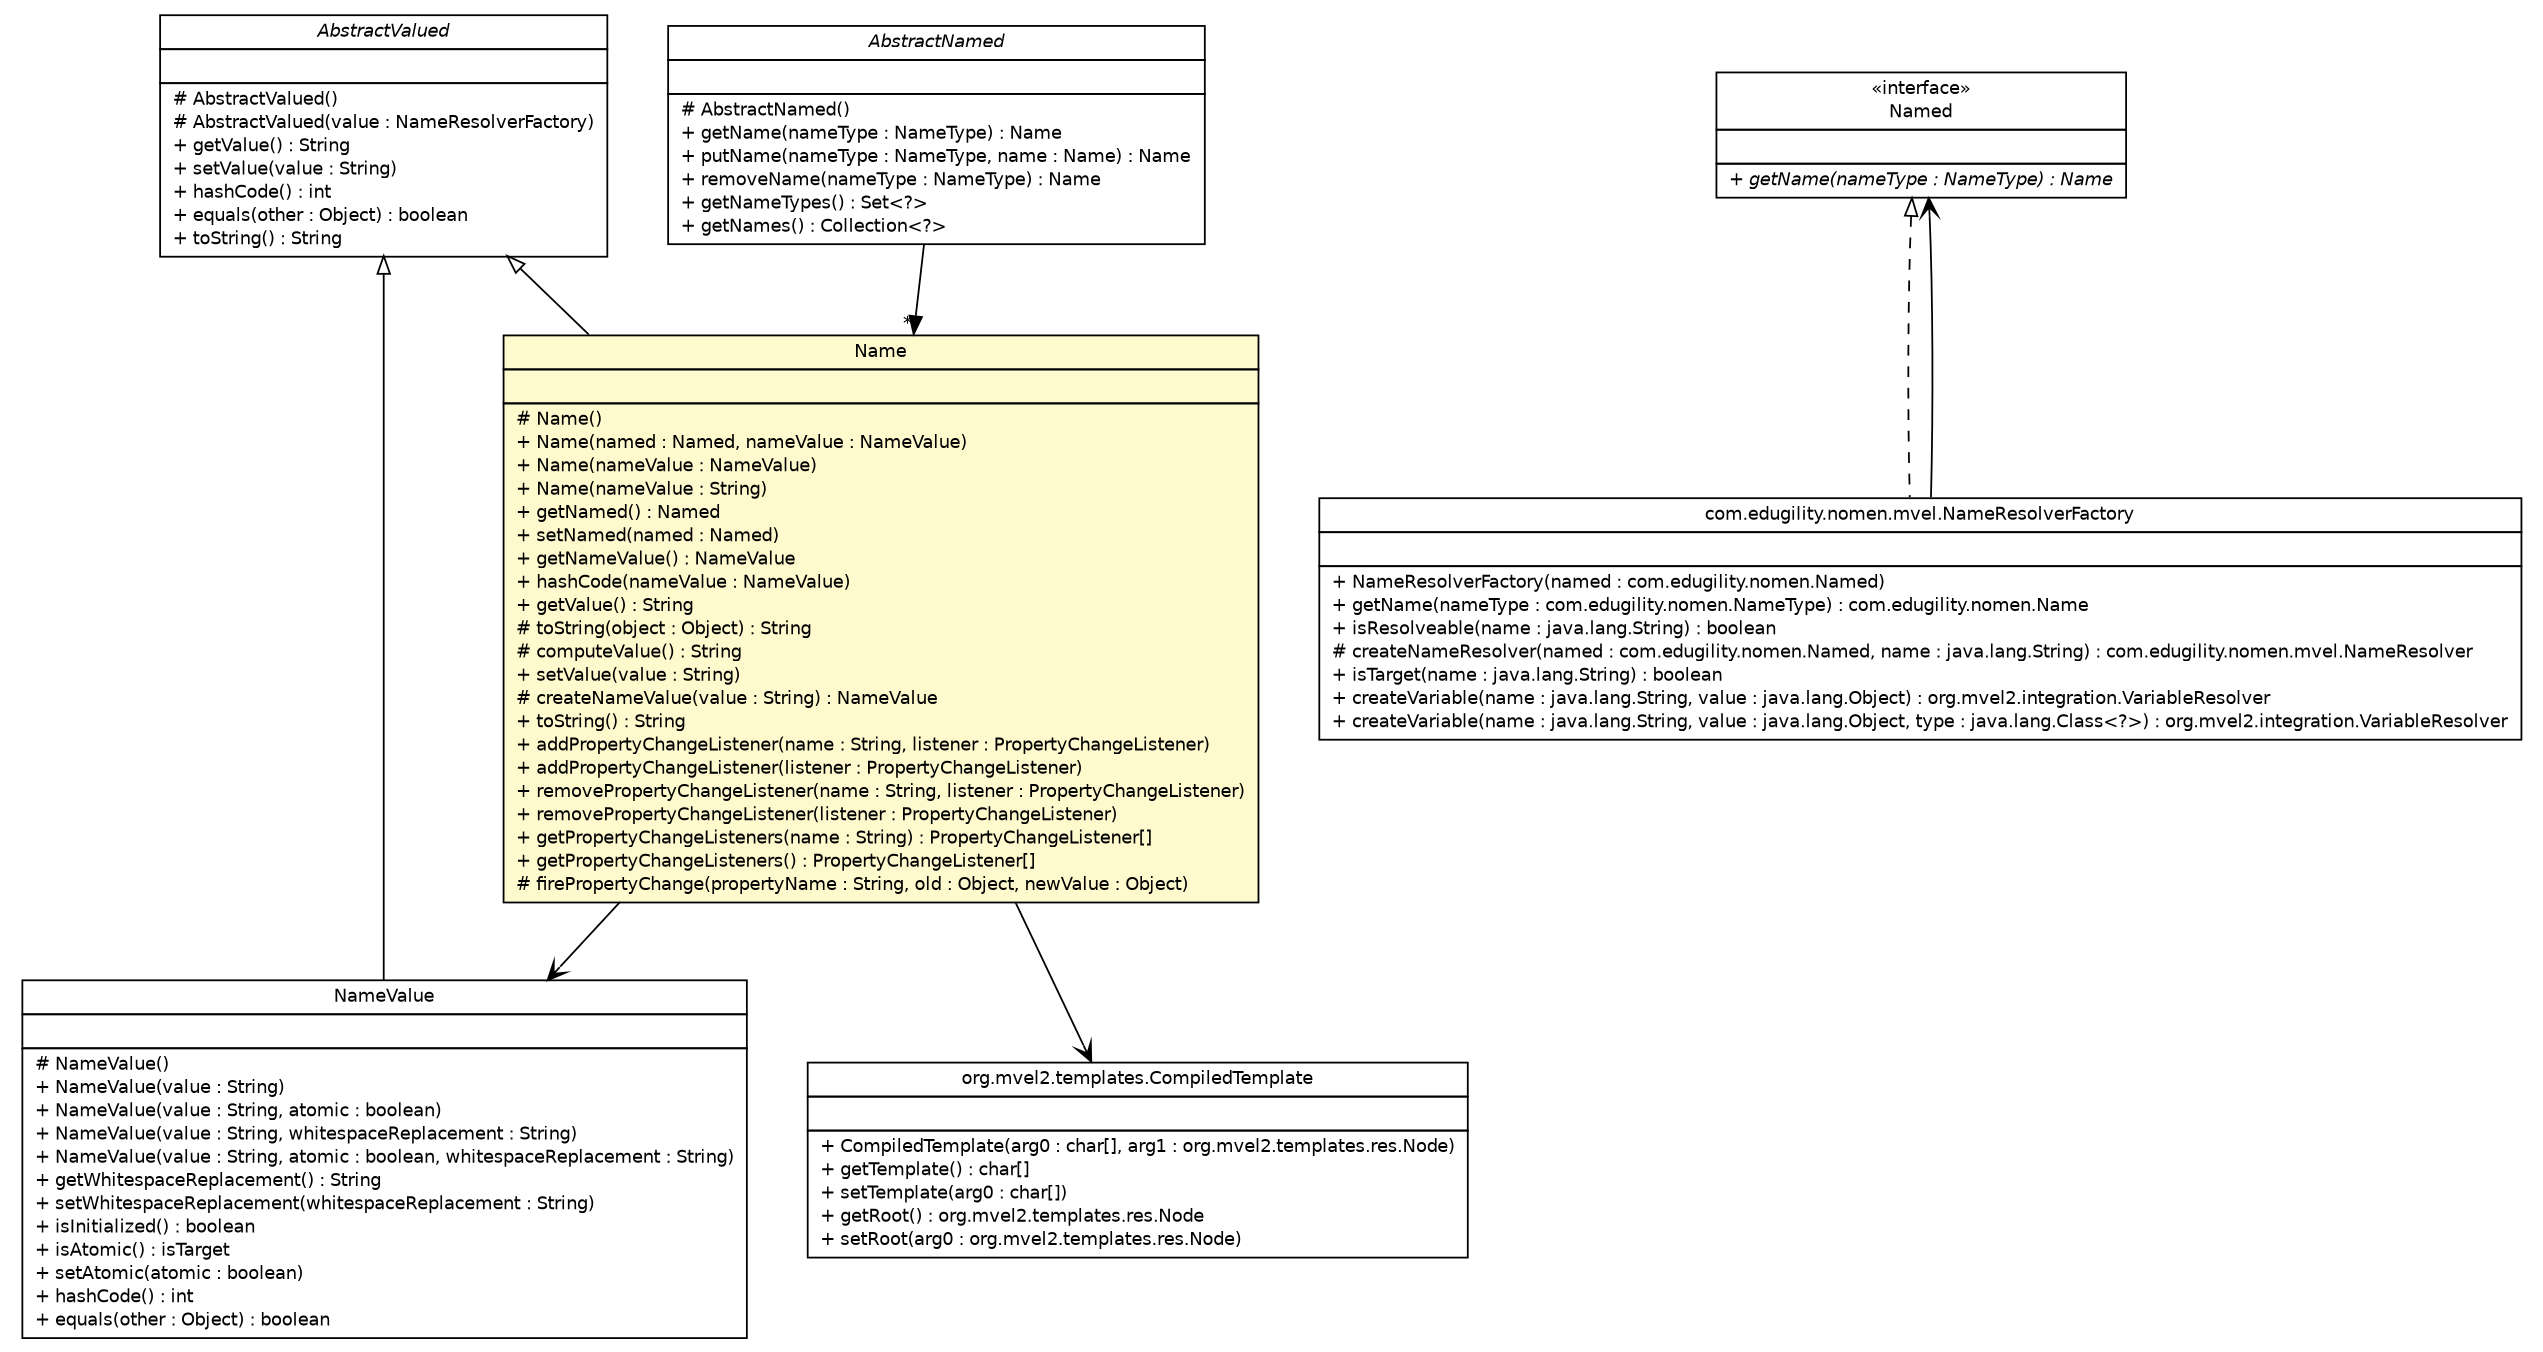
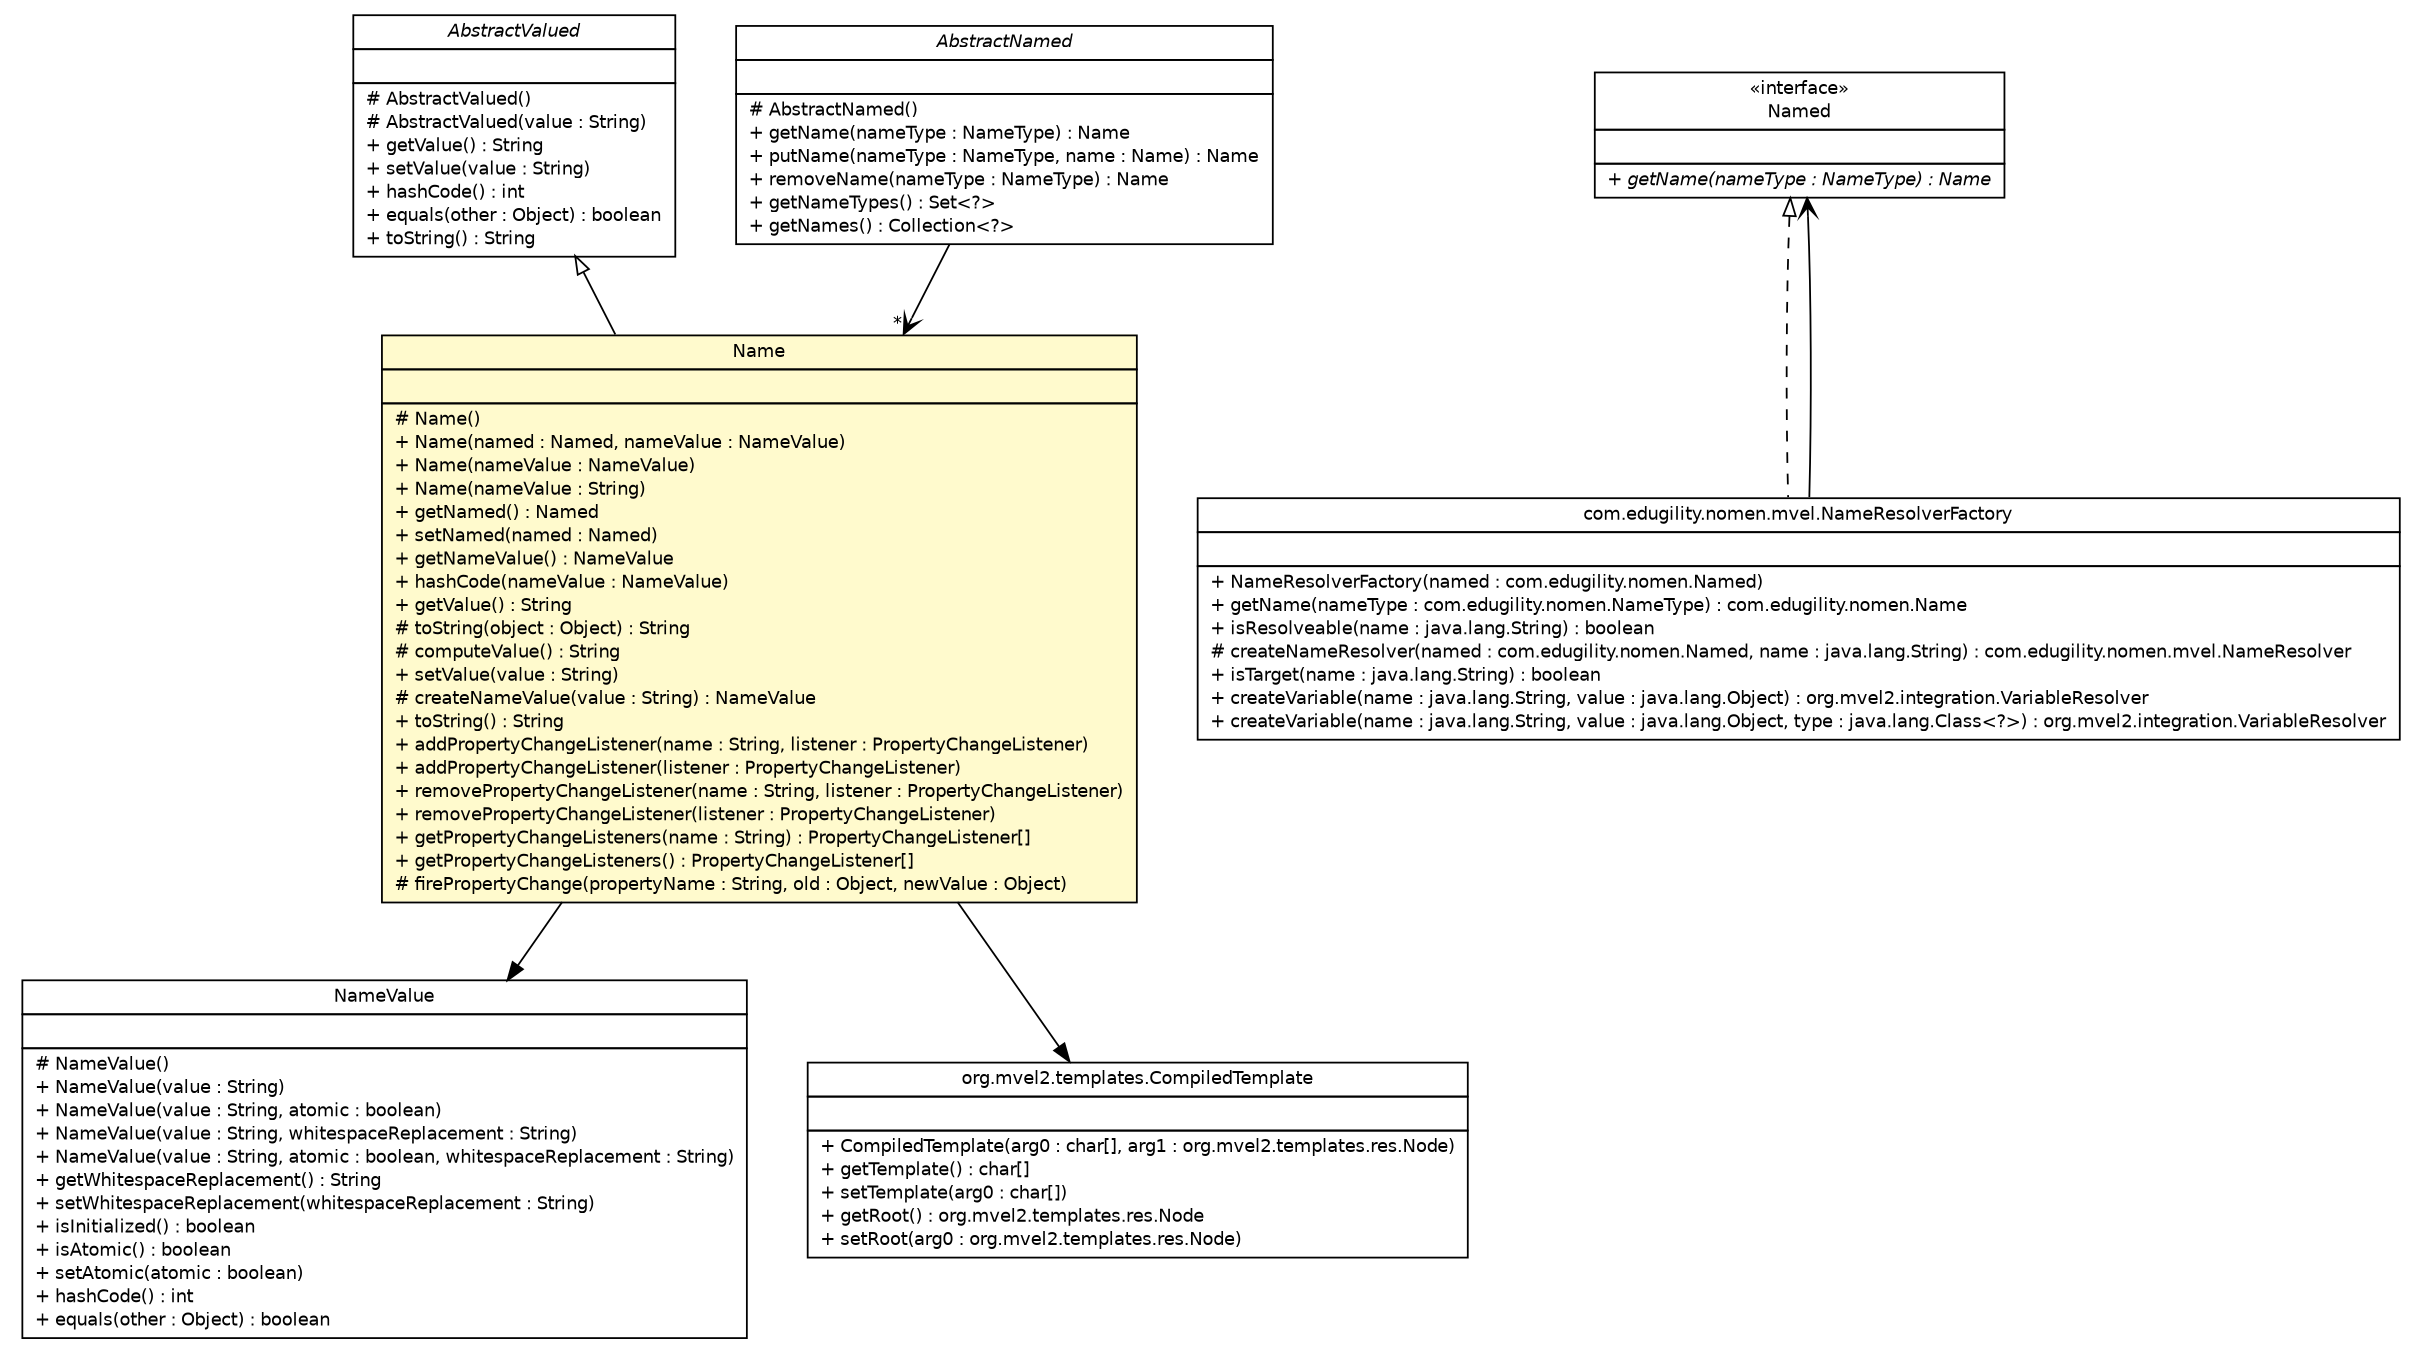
(384, 123) -> (506, 123)
(920, 280) -> (931, 281)
(384, 627) -> none
(590, 934) -> (540, 934)
(1049, 974) -> (1008, 974)
(132, 1250) -> (133, 1250)
